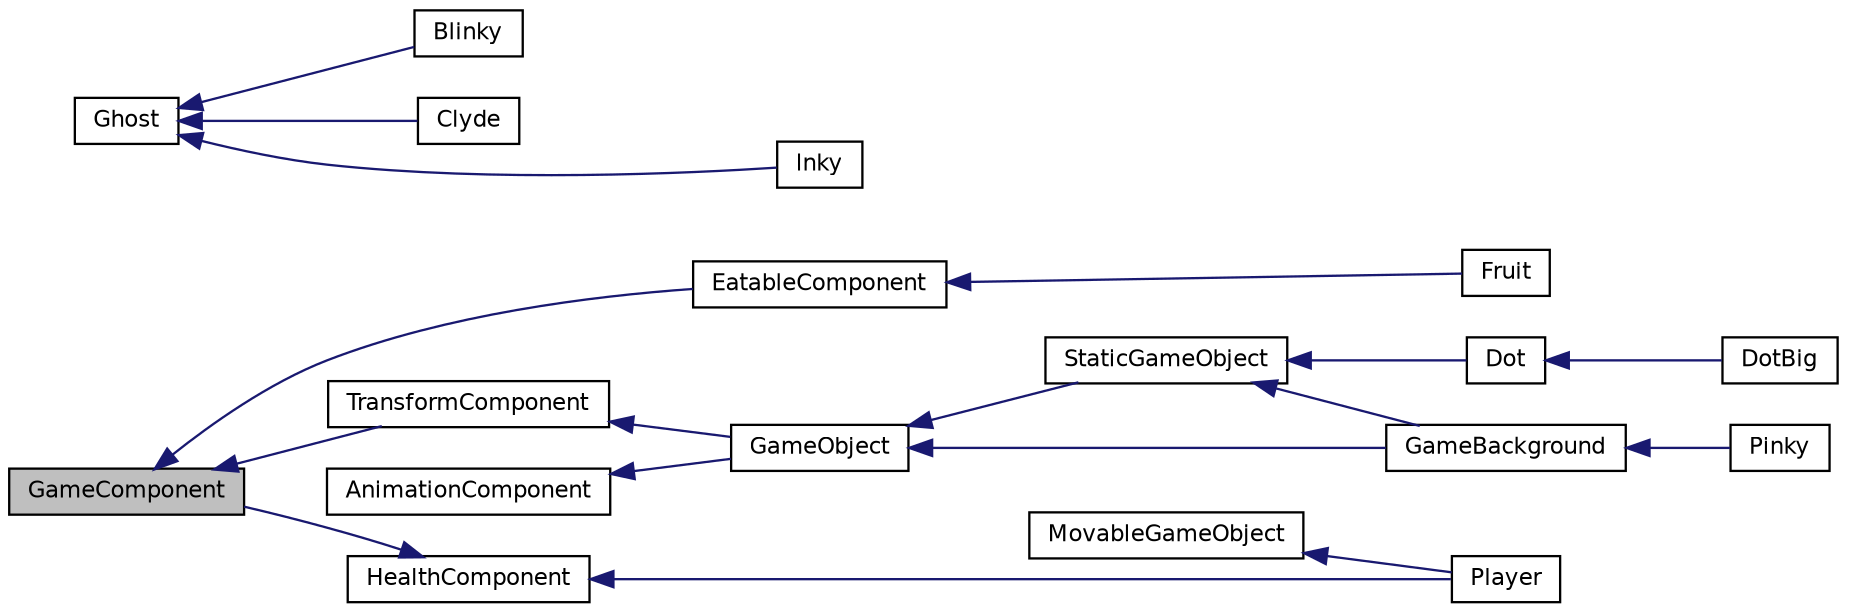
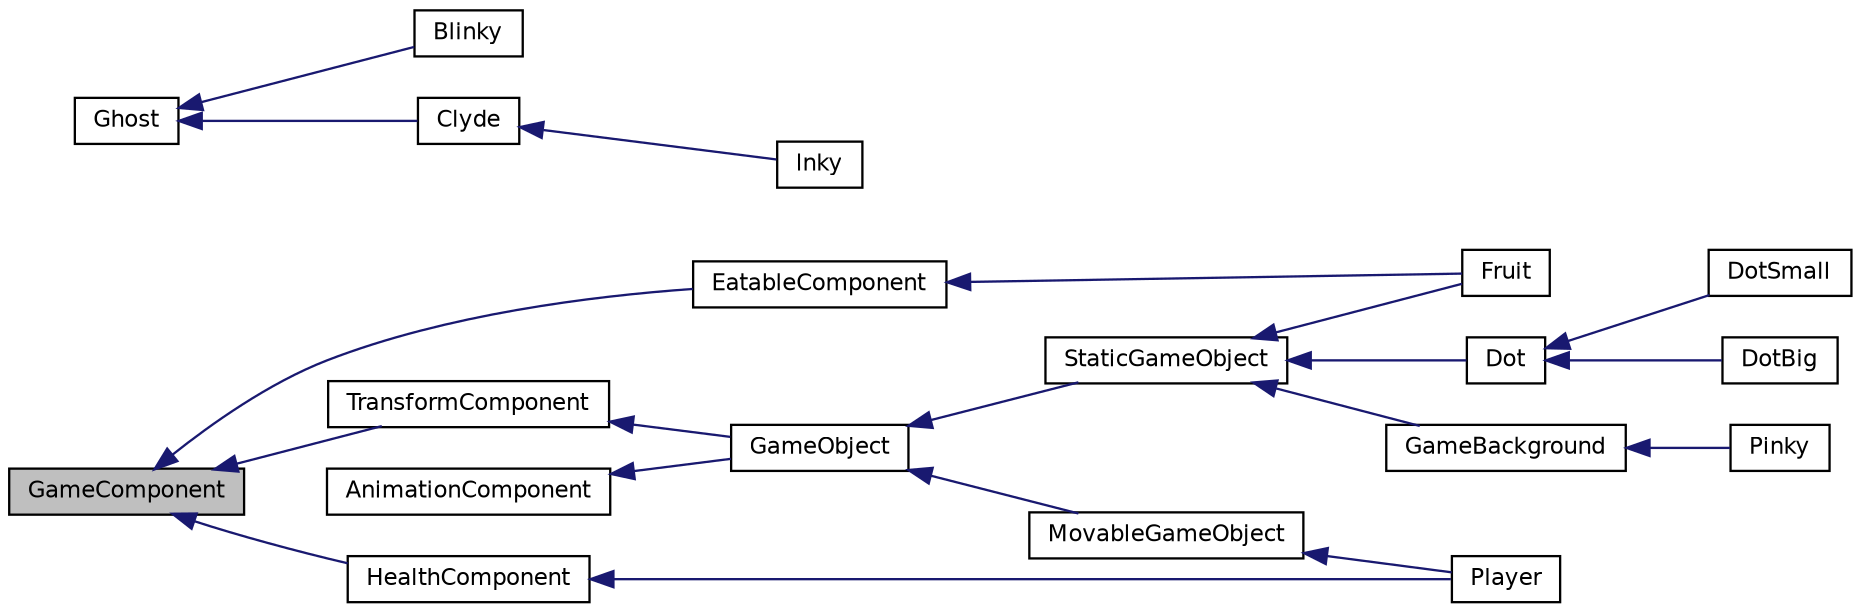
(488, 174) -> (660, 145)
none -> (1780, 273)
none -> (1369, 308)
(1159, 448) -> (1005, 495)
(323, 527) -> (271, 544)
